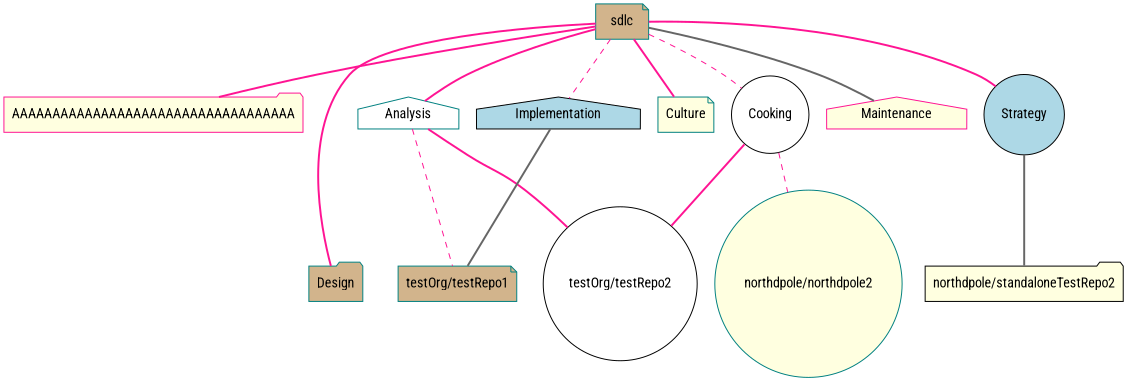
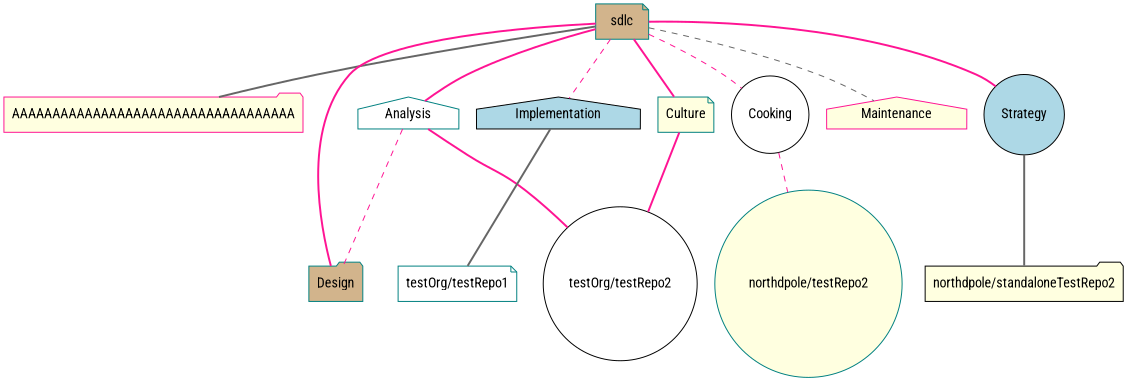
(764, 56) -> (764, 56)
(406, 58) -> (406, 58)
(708, 185) -> (664, 172)
(432, 197) -> (373, 197)
(457, 284) -> (457, 284)
(808, 284) -> (808, 284)
